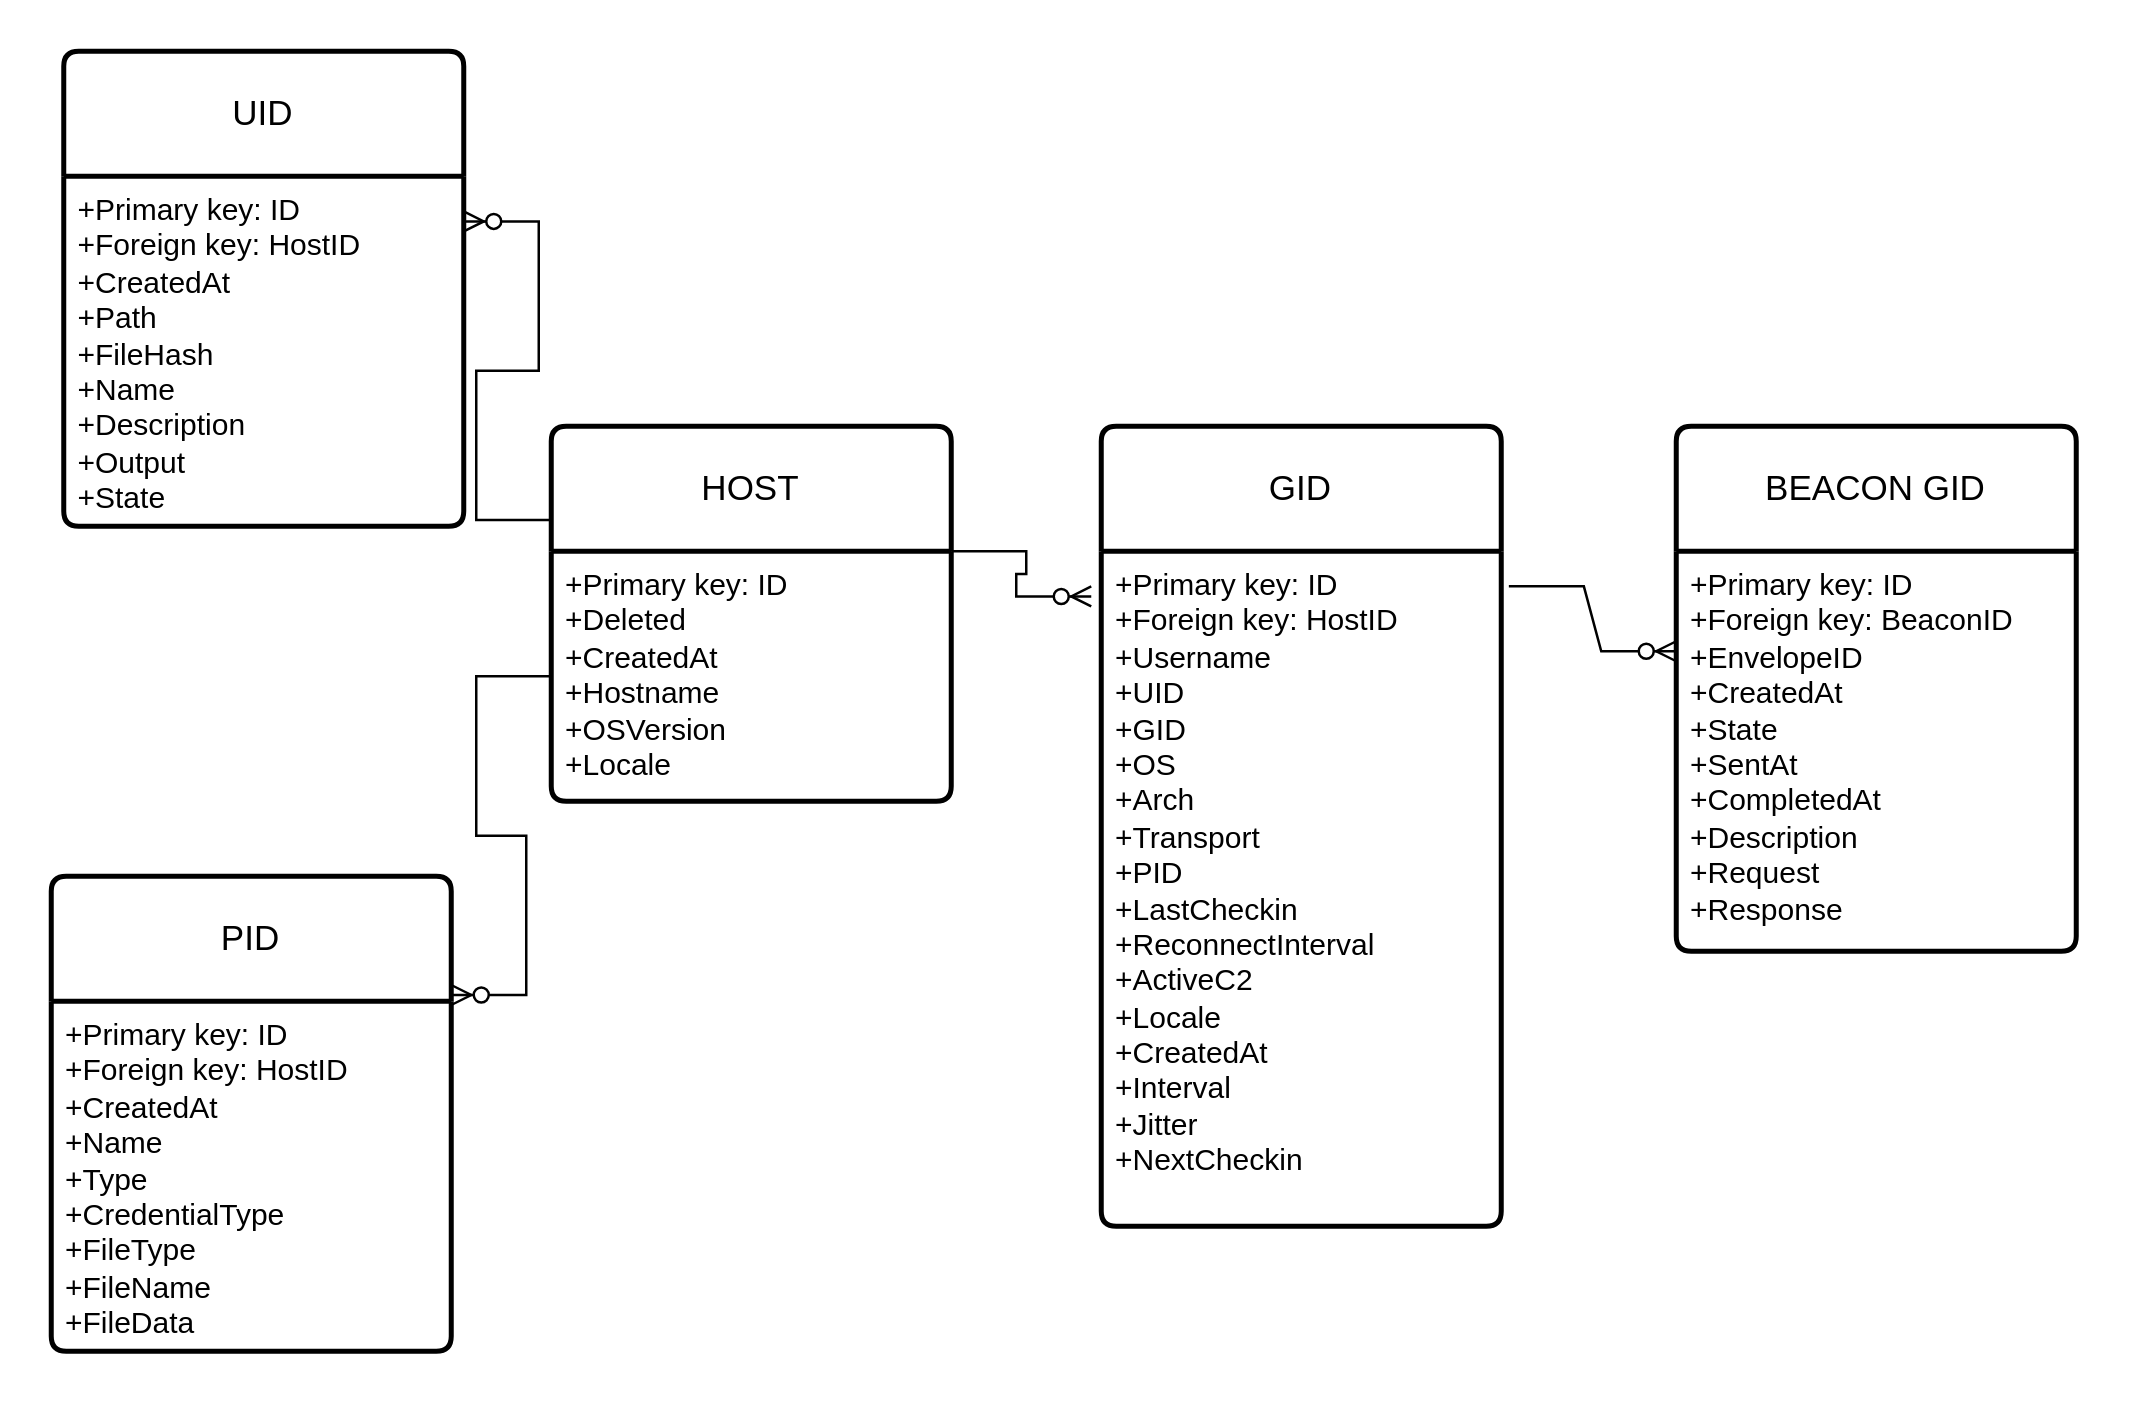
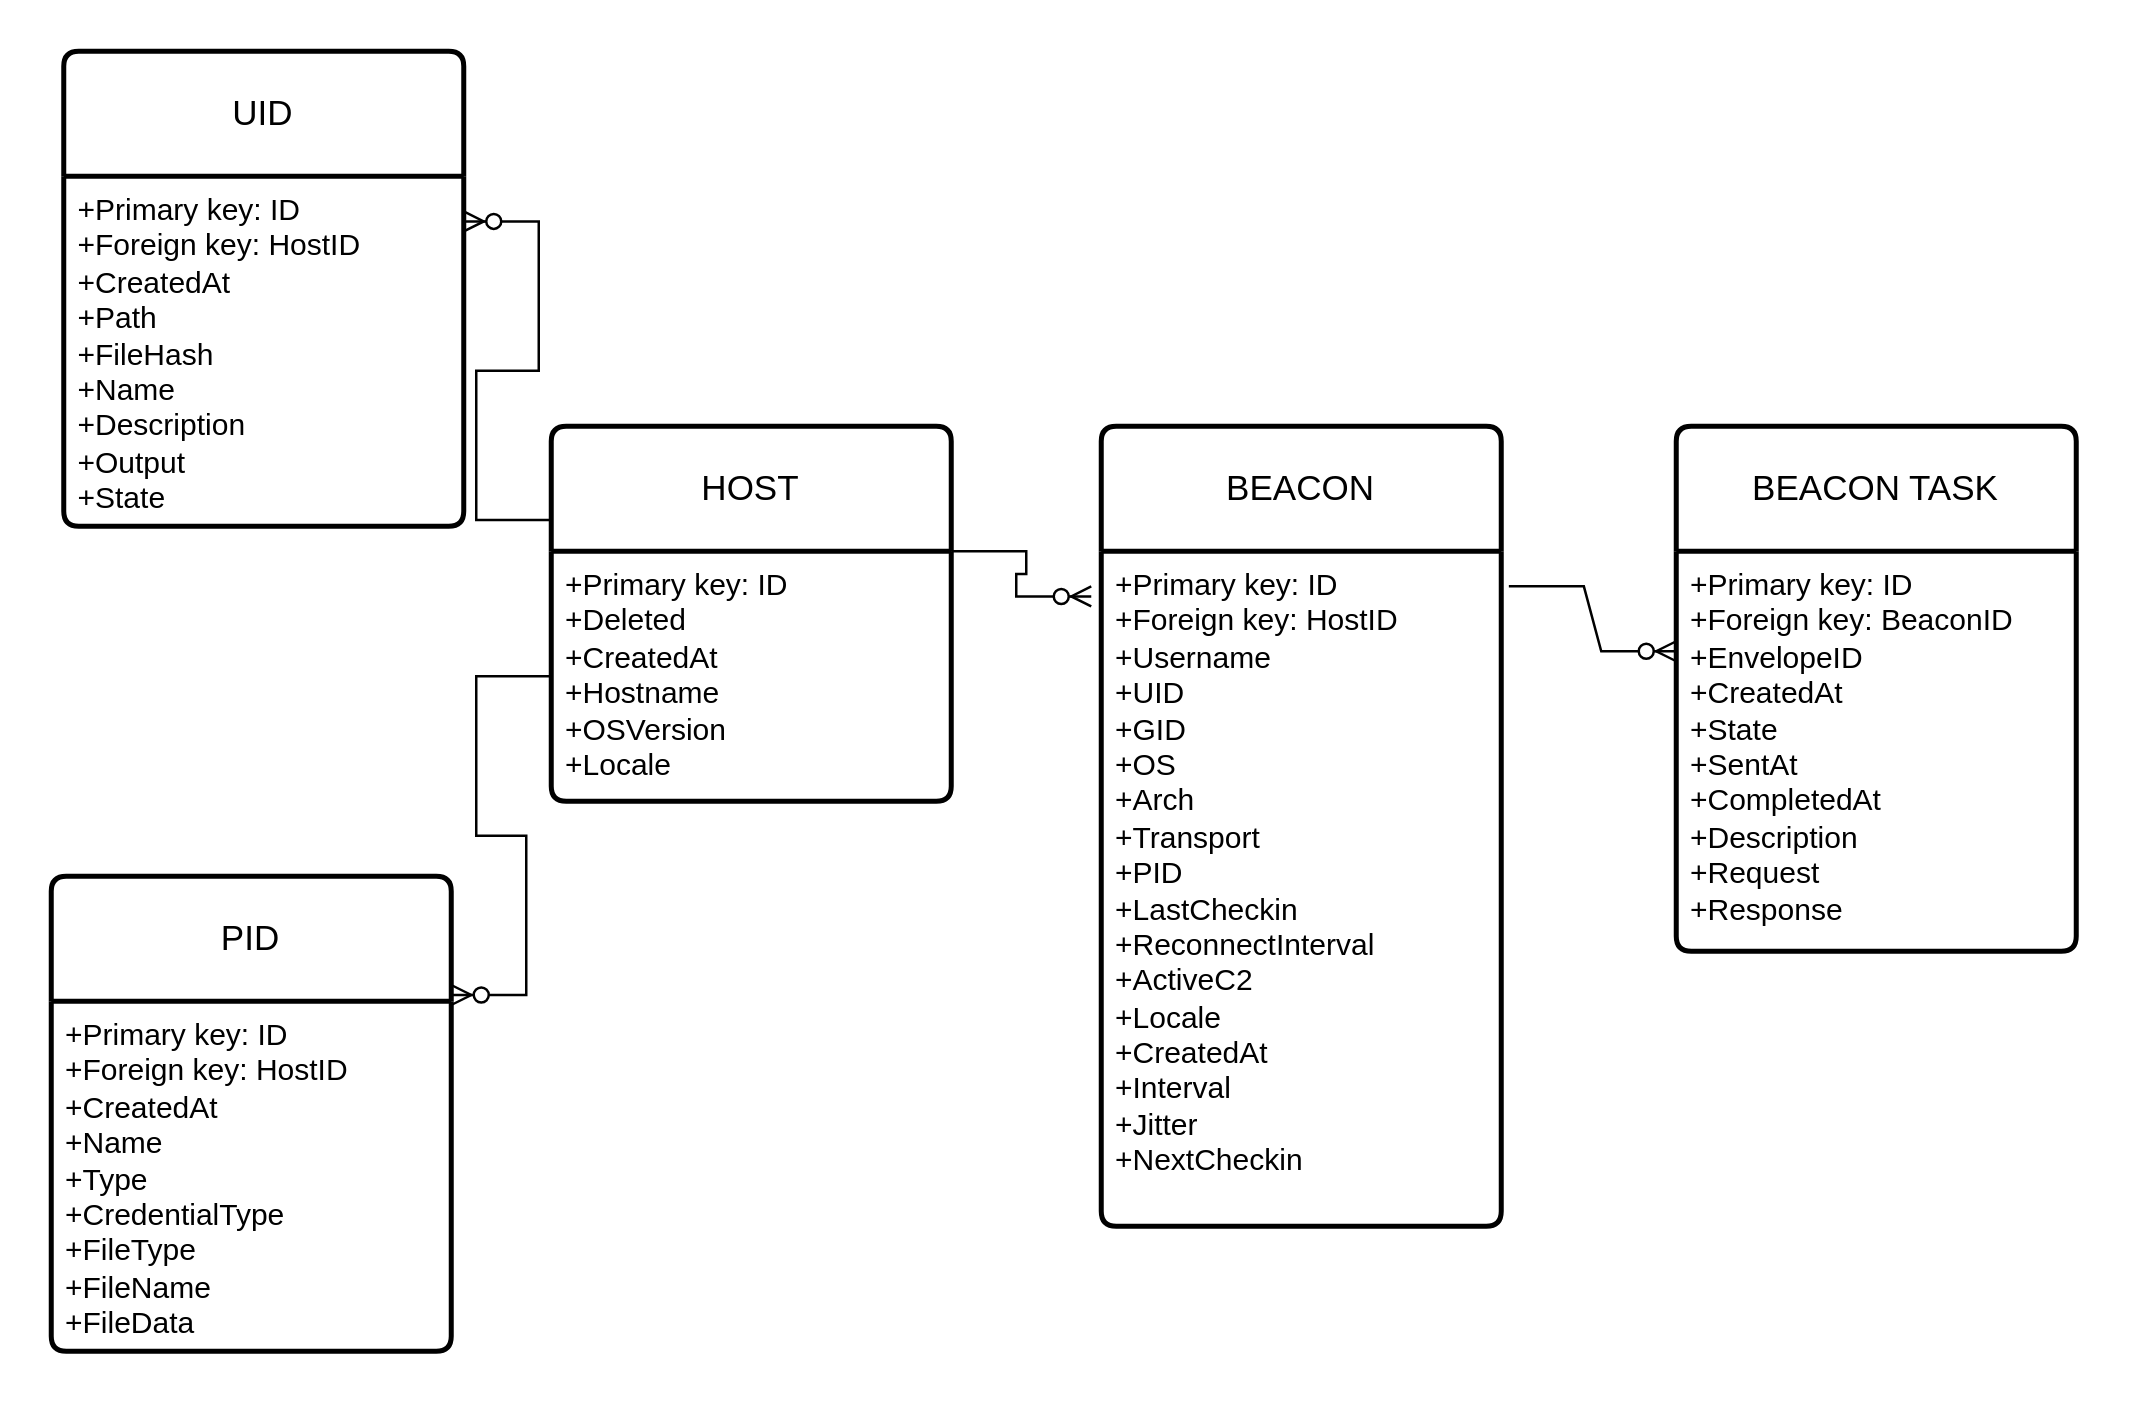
(1301, 489) -> (1301, 489)
(1876, 489) -> (1876, 489)
